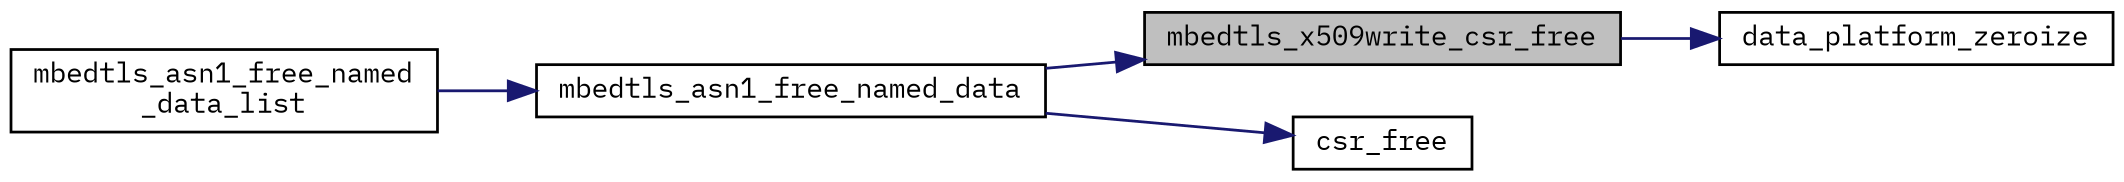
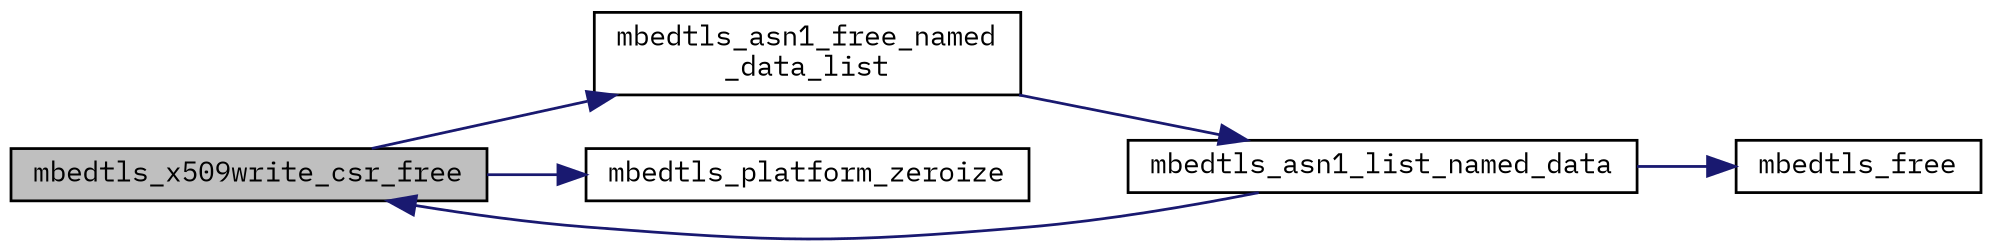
(1916, 39) -> (808, 175)
(791, 91) -> (1383, 166)
none -> (480, 125)
(1383, 143) -> (1859, 166)
